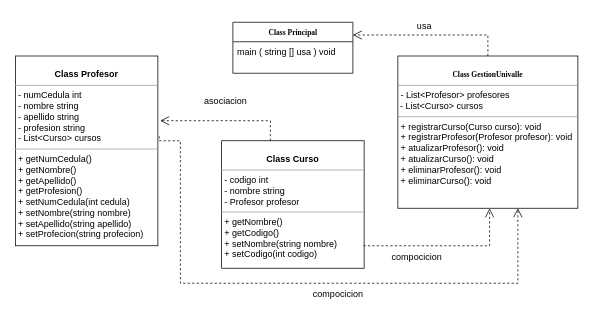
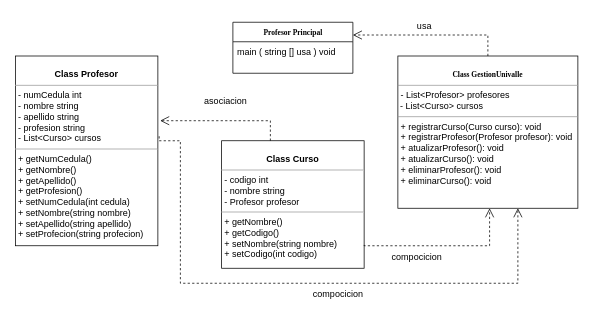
(293, 32) -> (293, 32)
